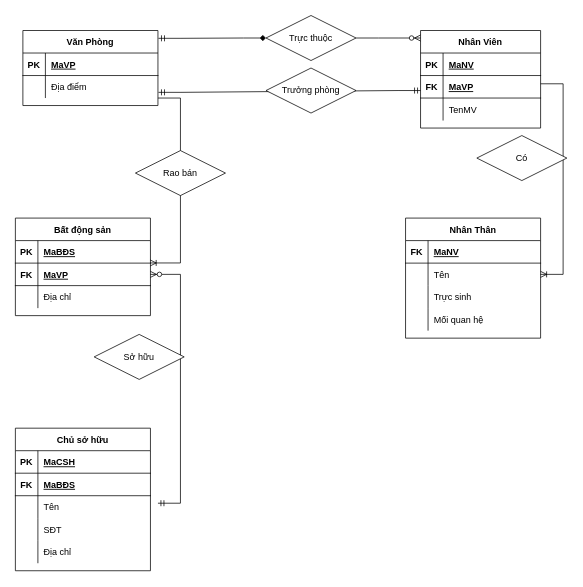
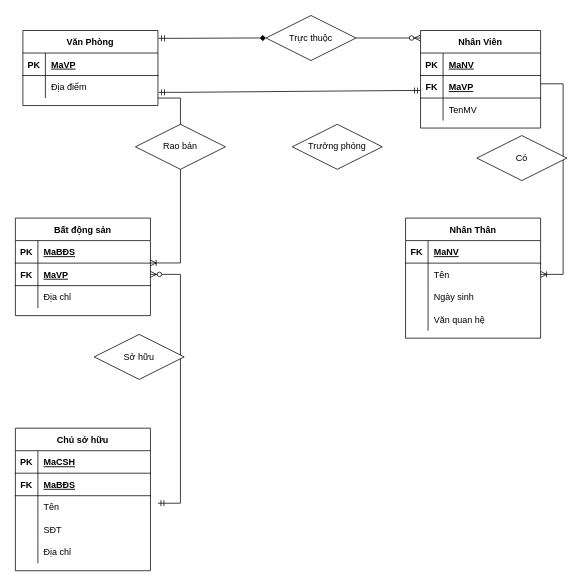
(311, 90) -> (337, 147)
(180, 173) -> (180, 147)
(454, 297) -> (454, 297)
(458, 320) -> (459, 320)
